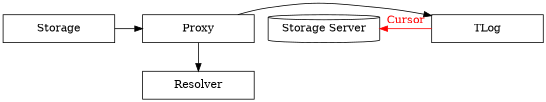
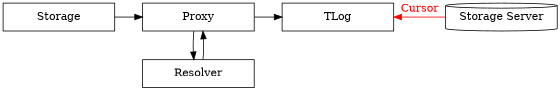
(410, 29) -> (424, 17)
none -> (204, 49)
